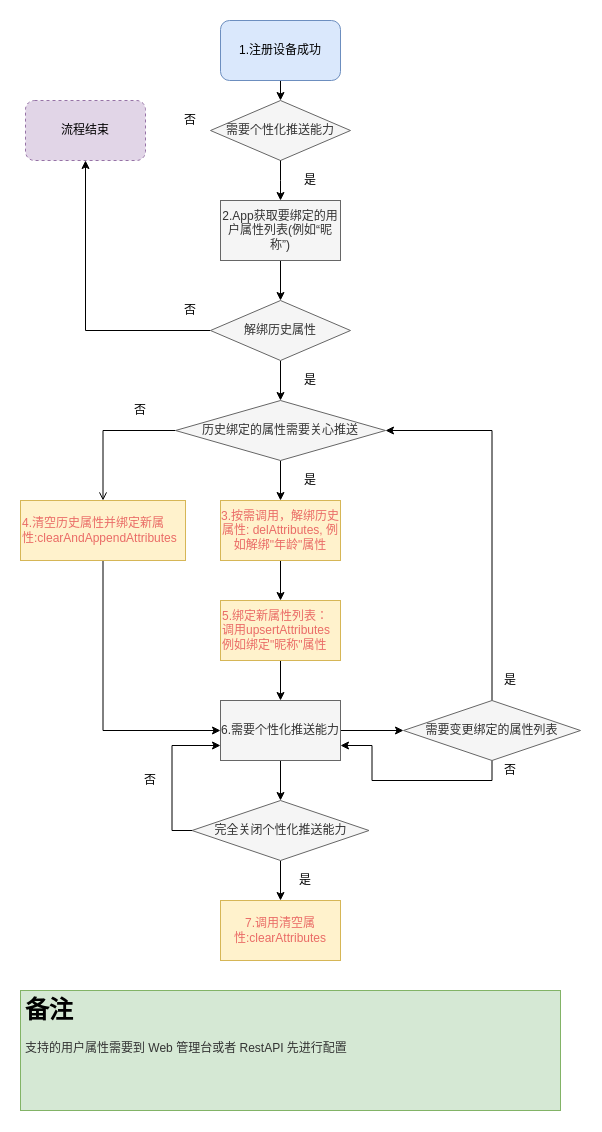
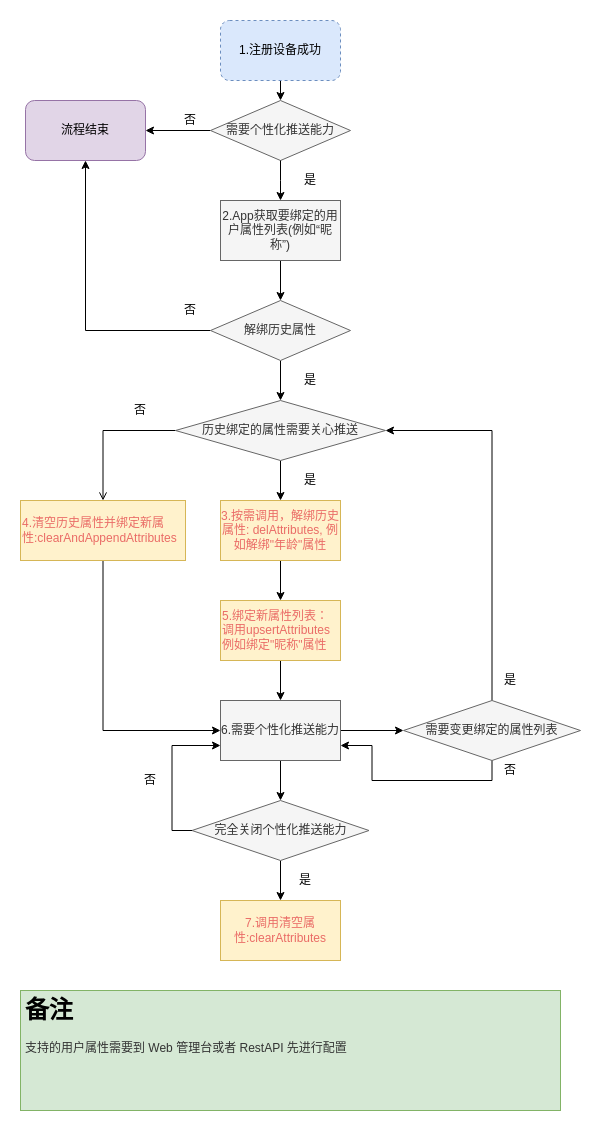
(281, 51) -> (281, 51)
(86, 131) -> (86, 131)
none -> (181, 131)
